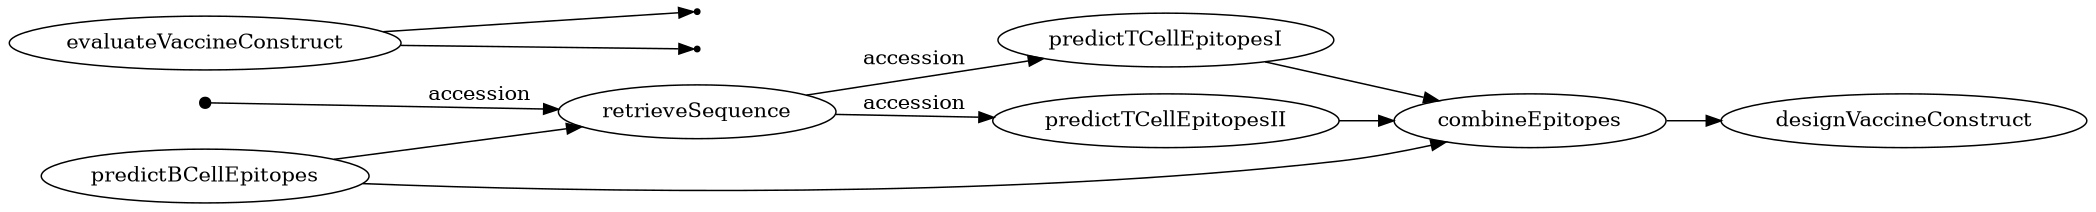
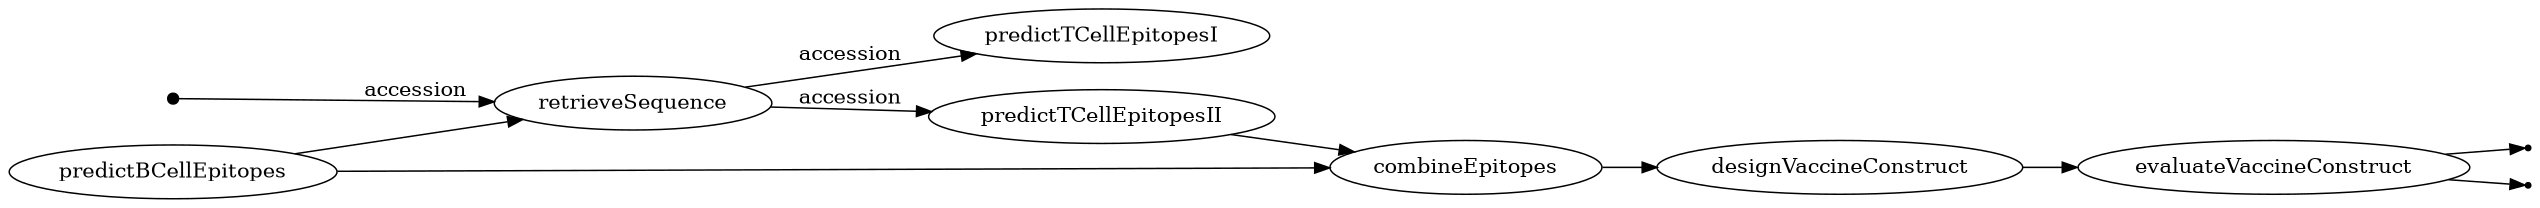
(1344, 80) -> none
none -> (2042, 167)
